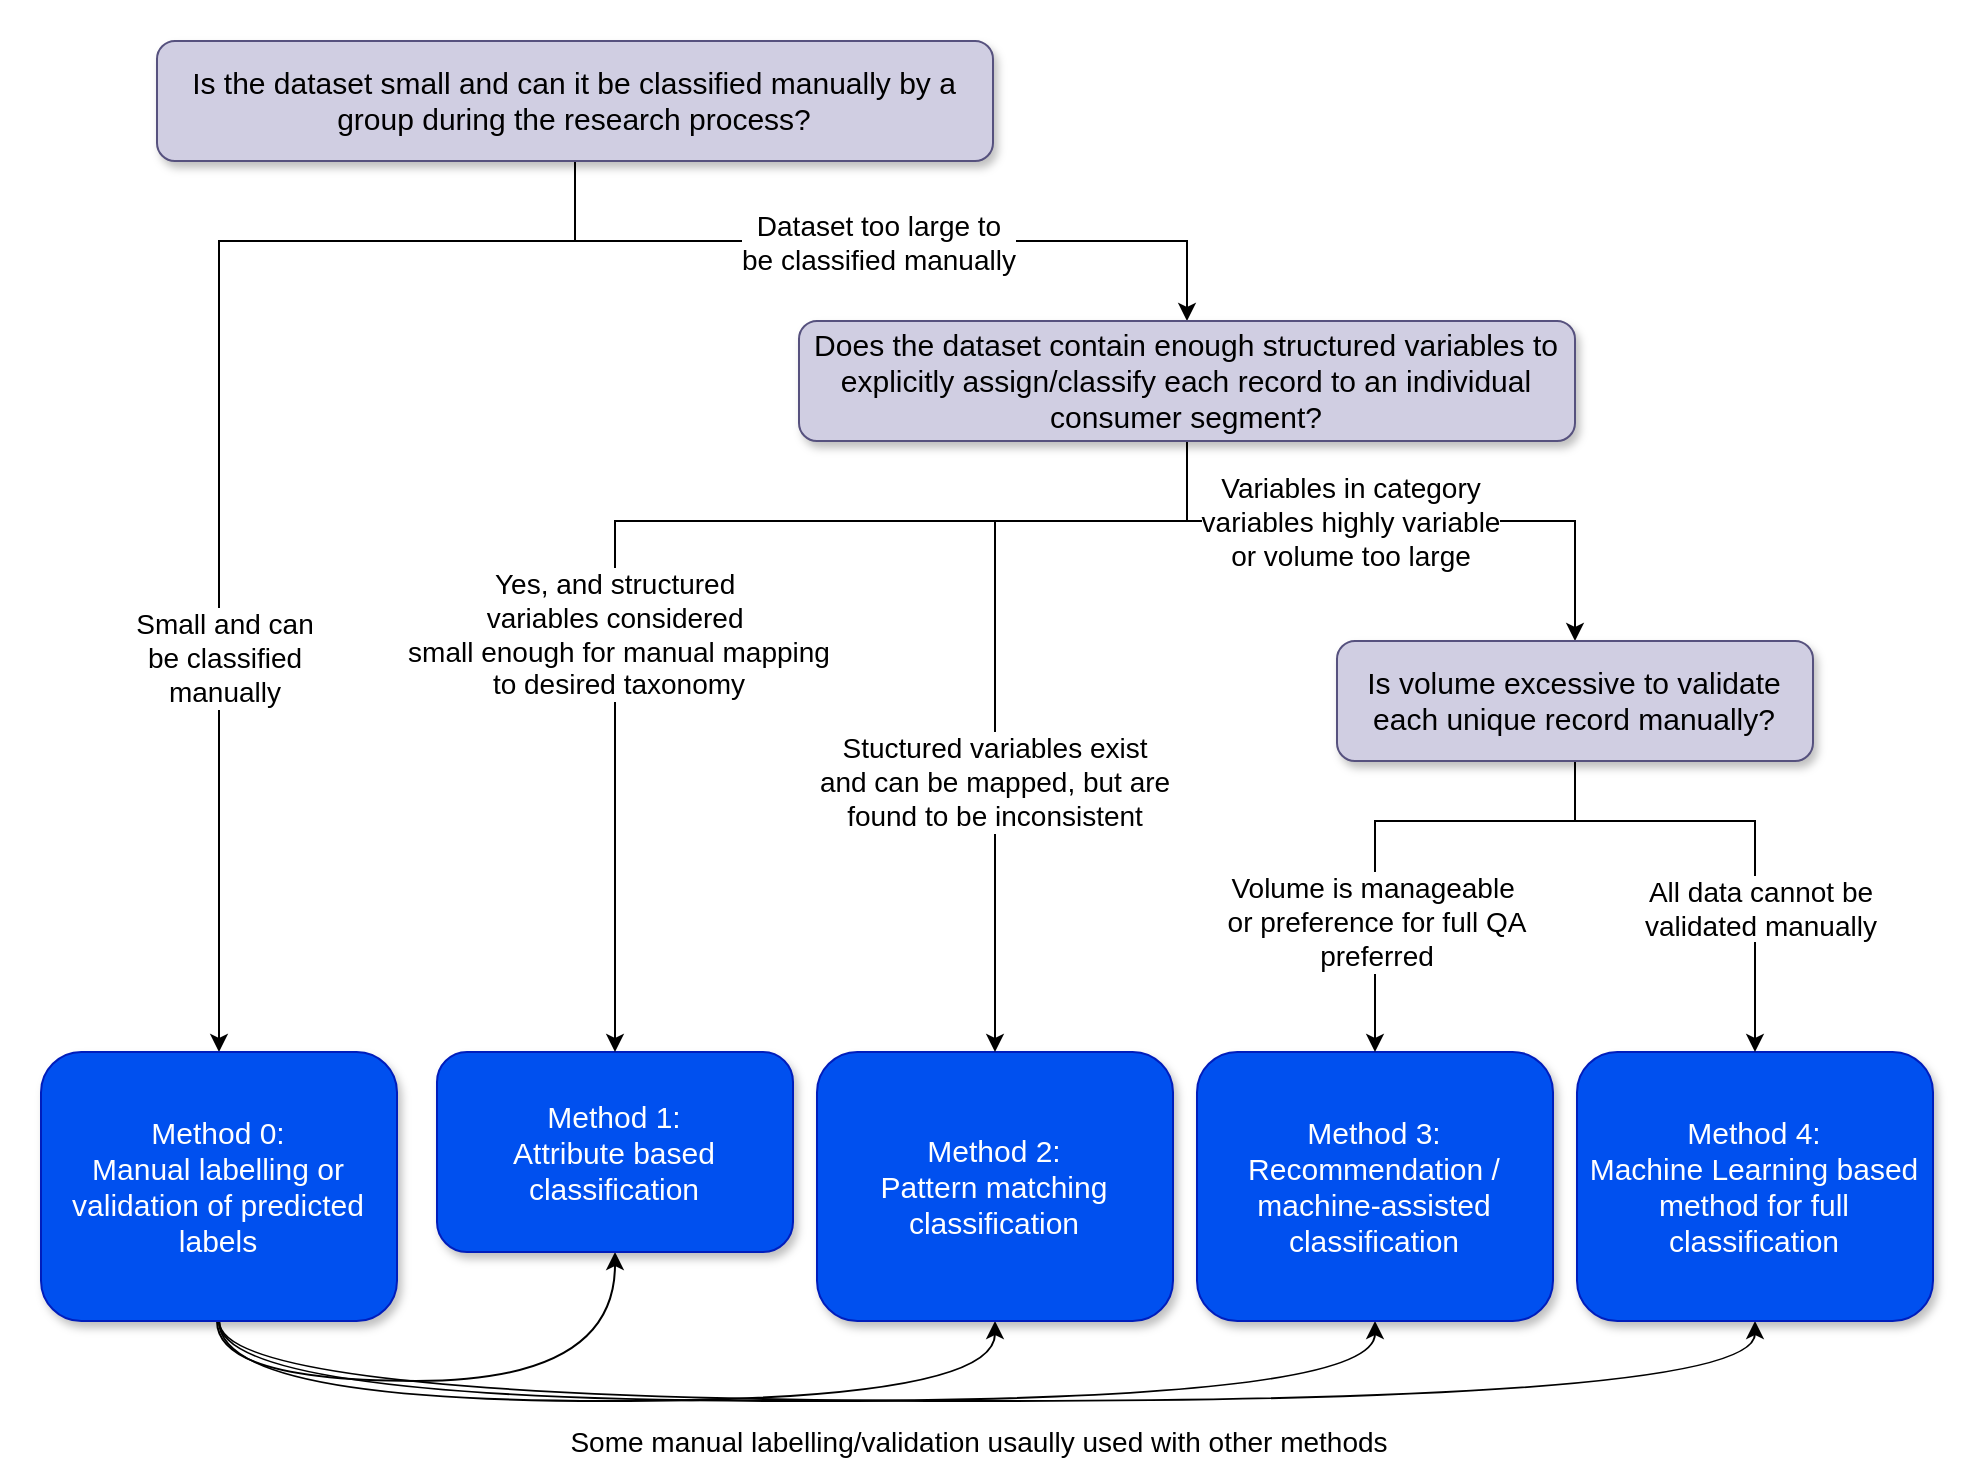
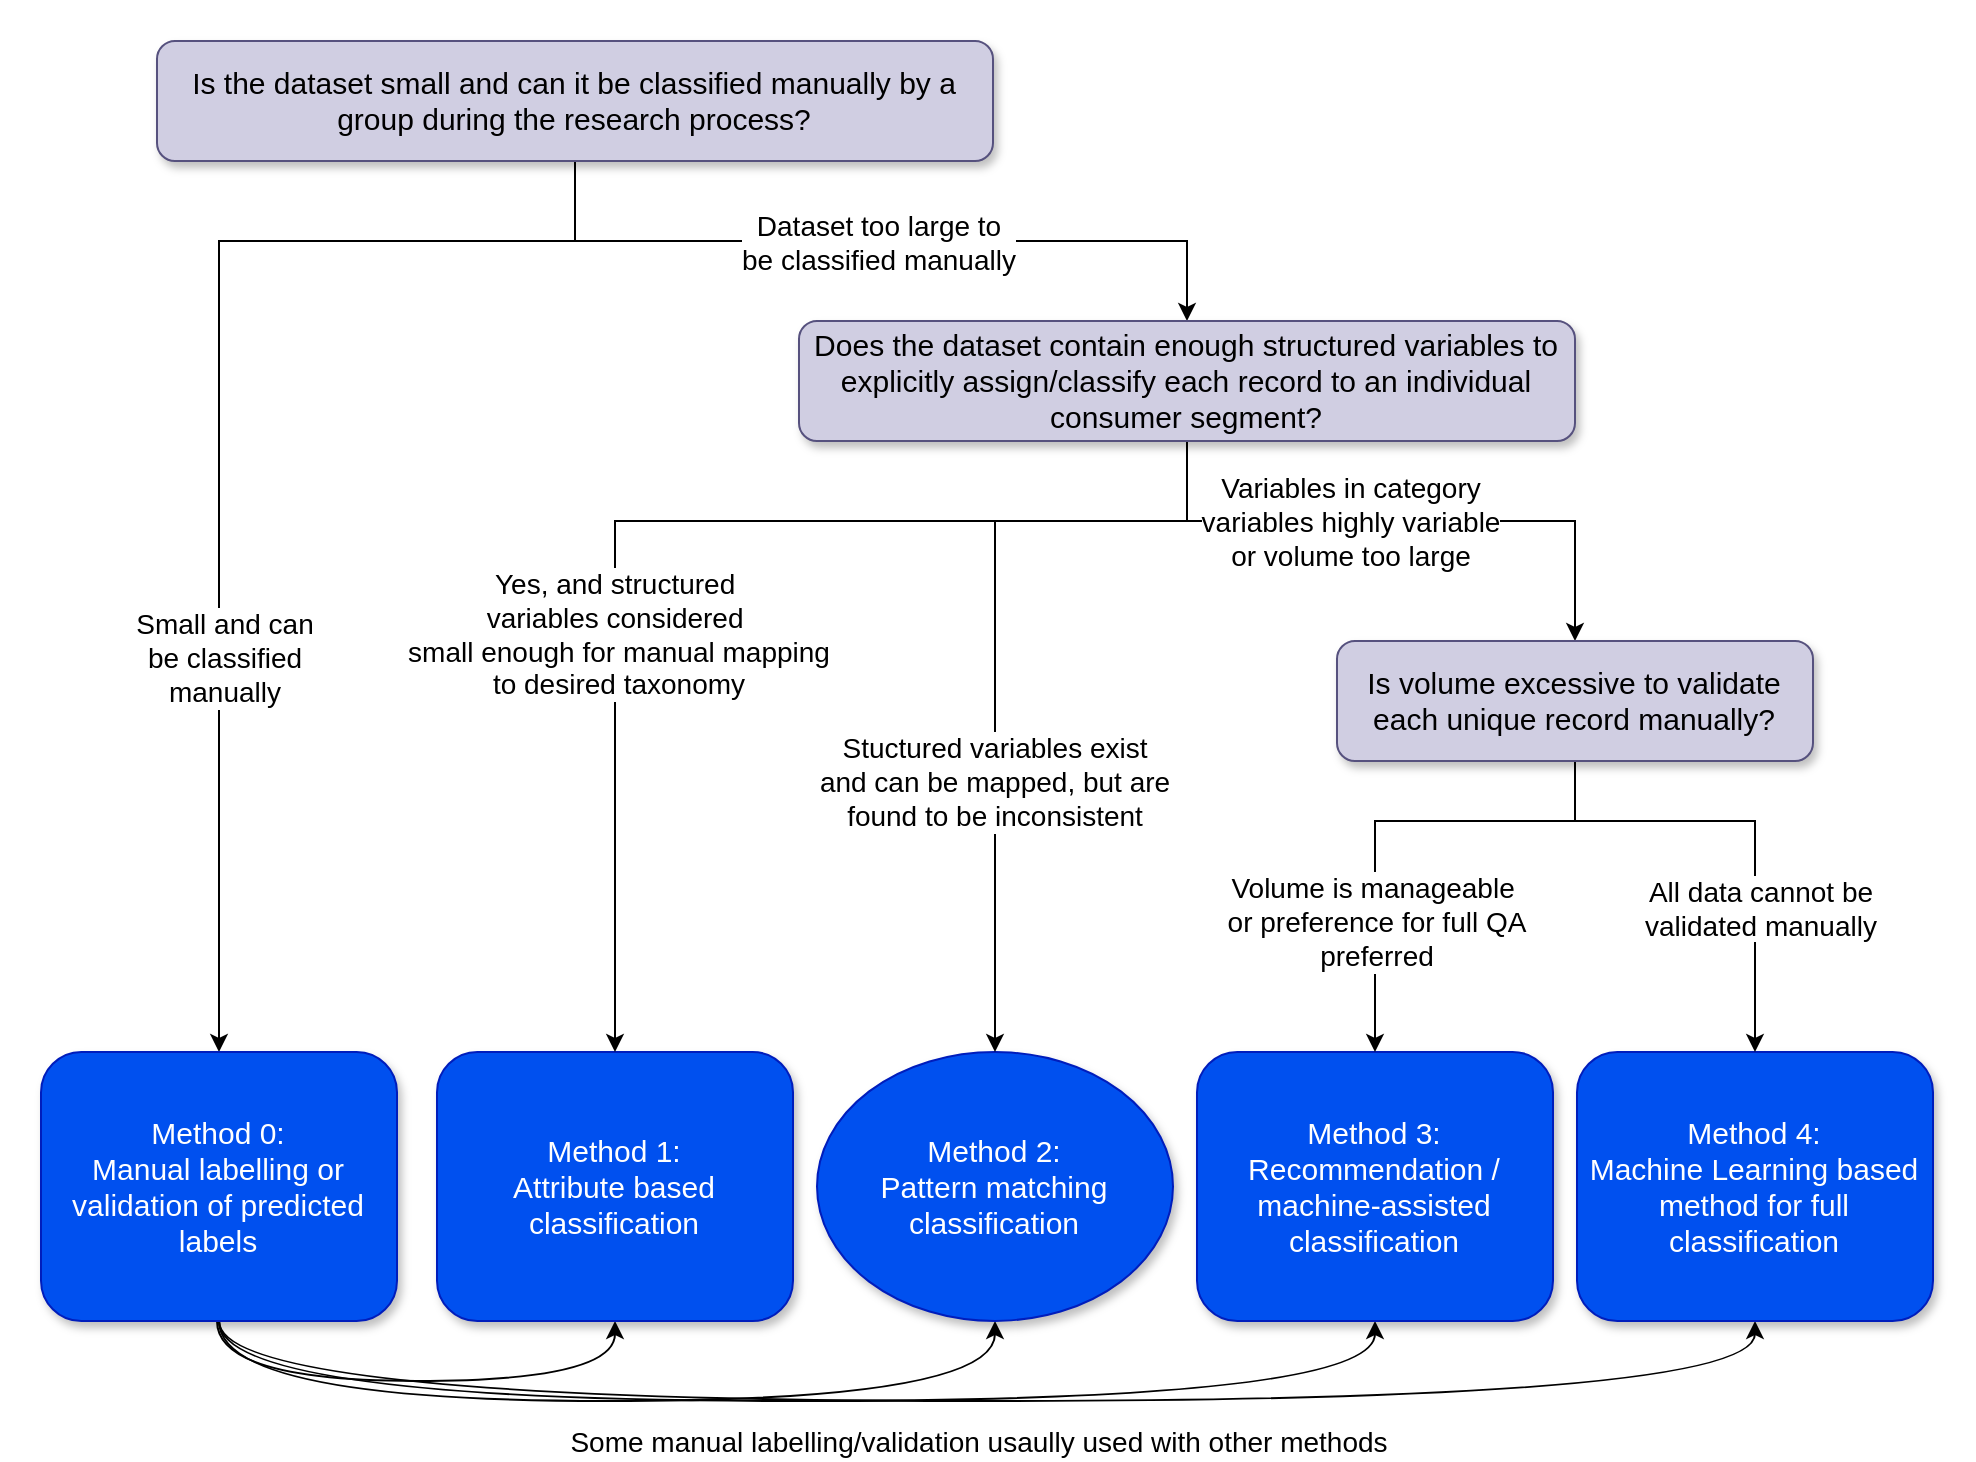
(615, 1152) -> (615, 1187)
(995, 1187) -> (995, 1187)
